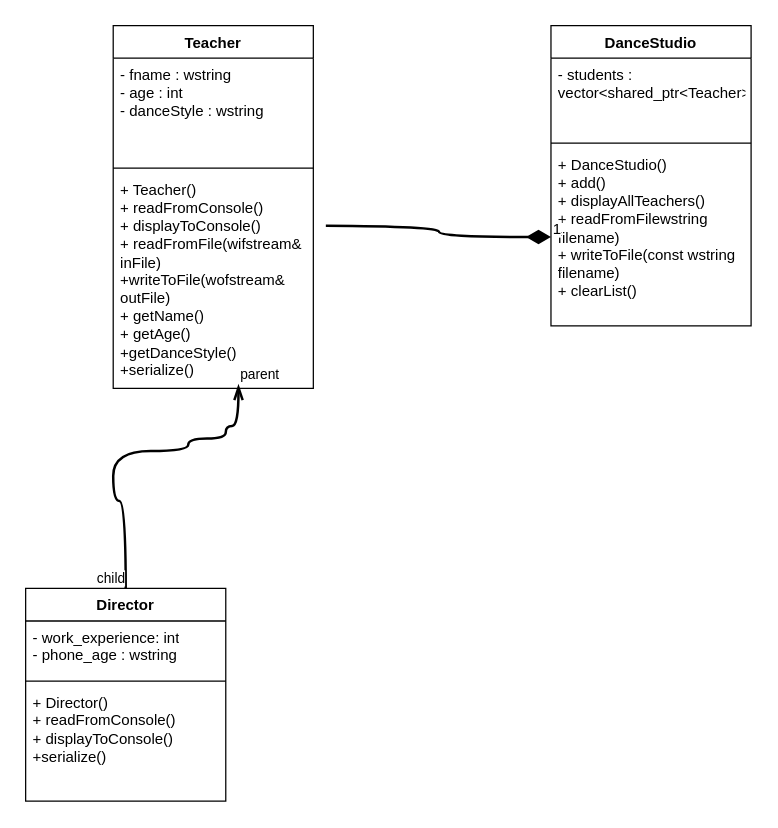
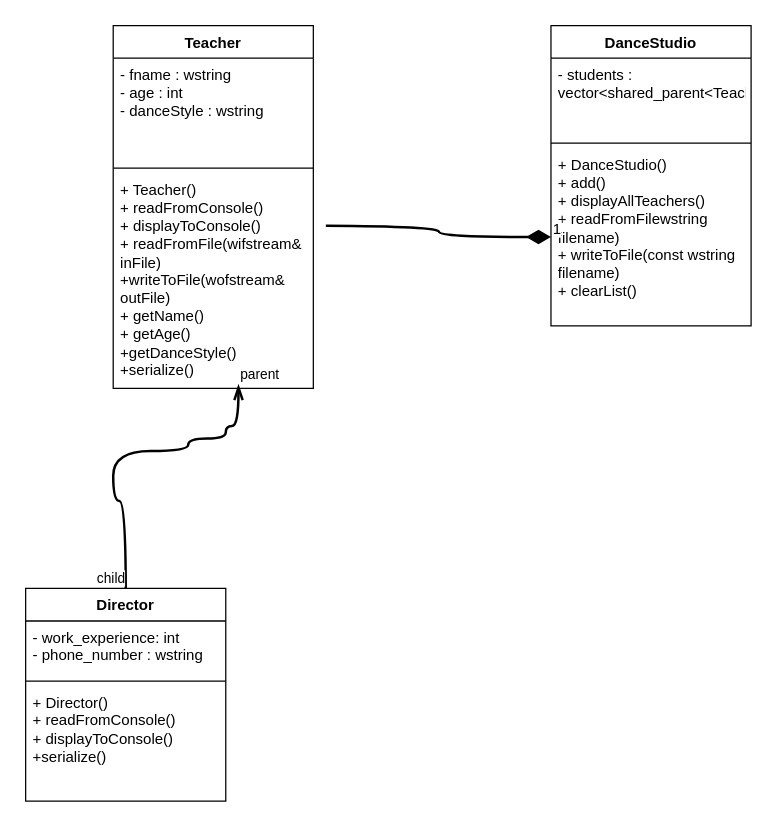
(652, 85) -> (652, 85)
(116, 647) -> (124, 647)
